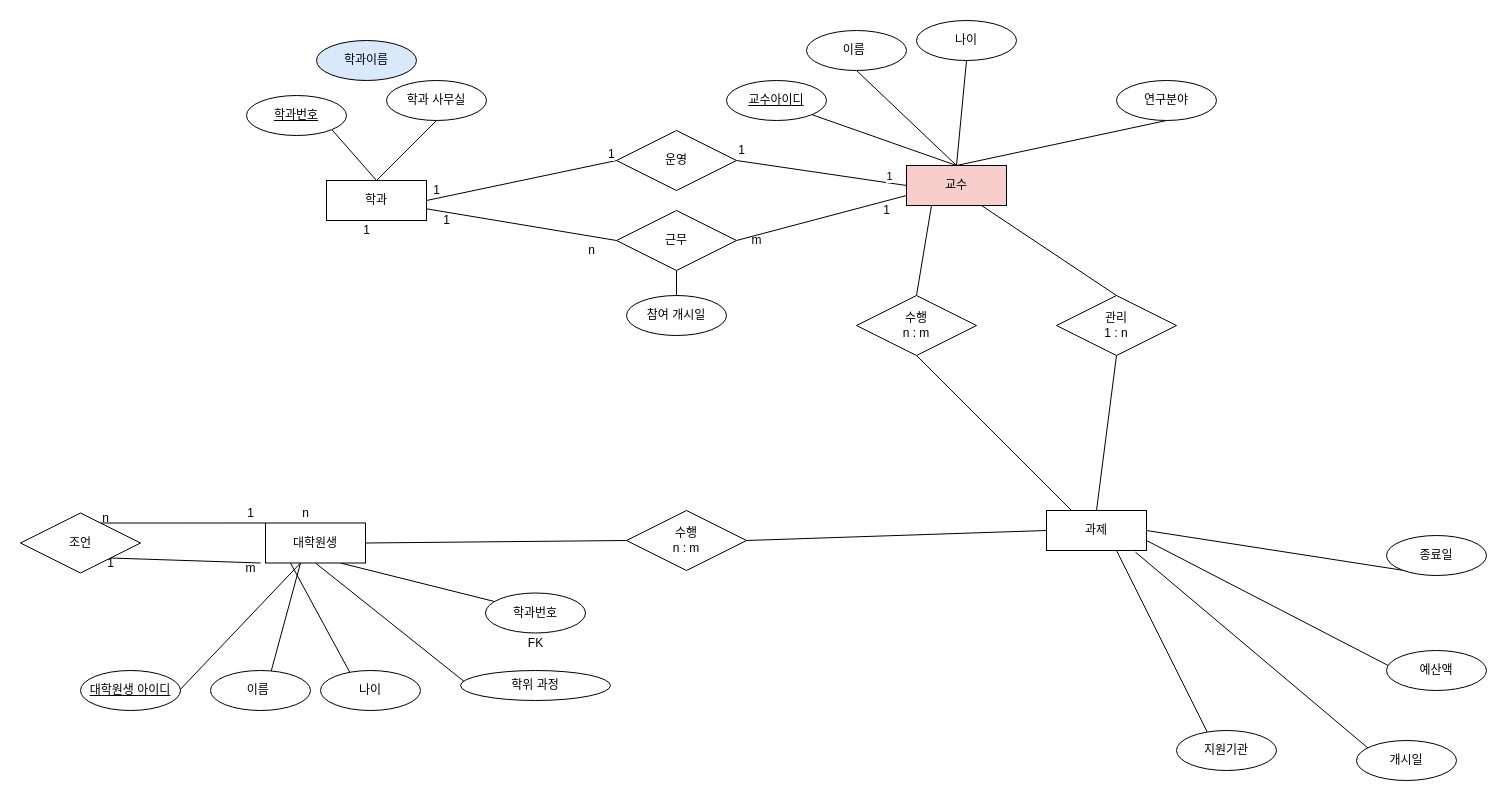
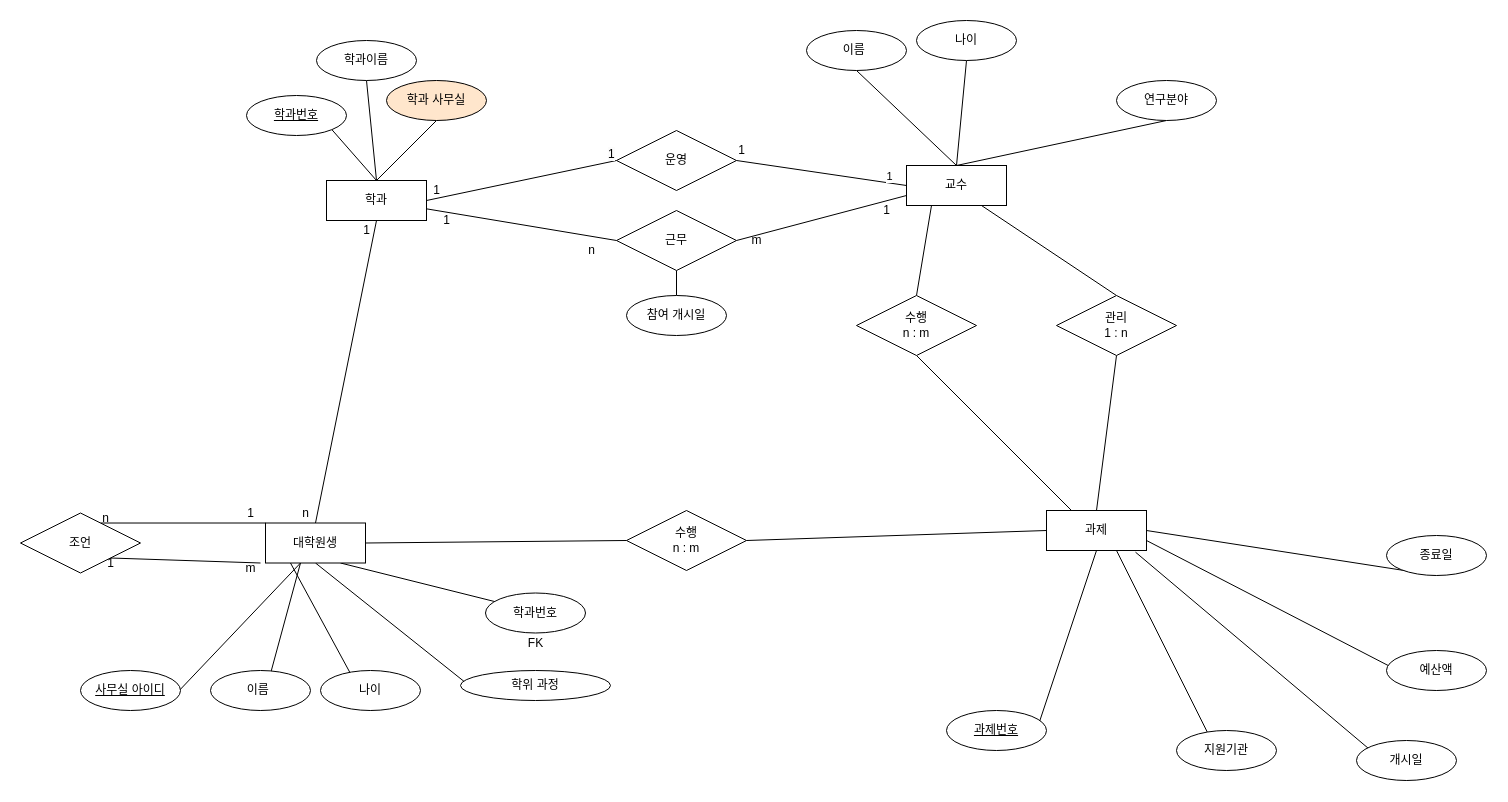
(367, 61) -> (367, 61)
(437, 101) -> (437, 101)
(777, 101) -> none
none -> (371, 129)
(882, 139) -> none
(957, 186) -> (957, 186)
none -> (346, 372)
none -> (1068, 637)
(131, 691) -> (131, 691)
none -> (997, 731)
